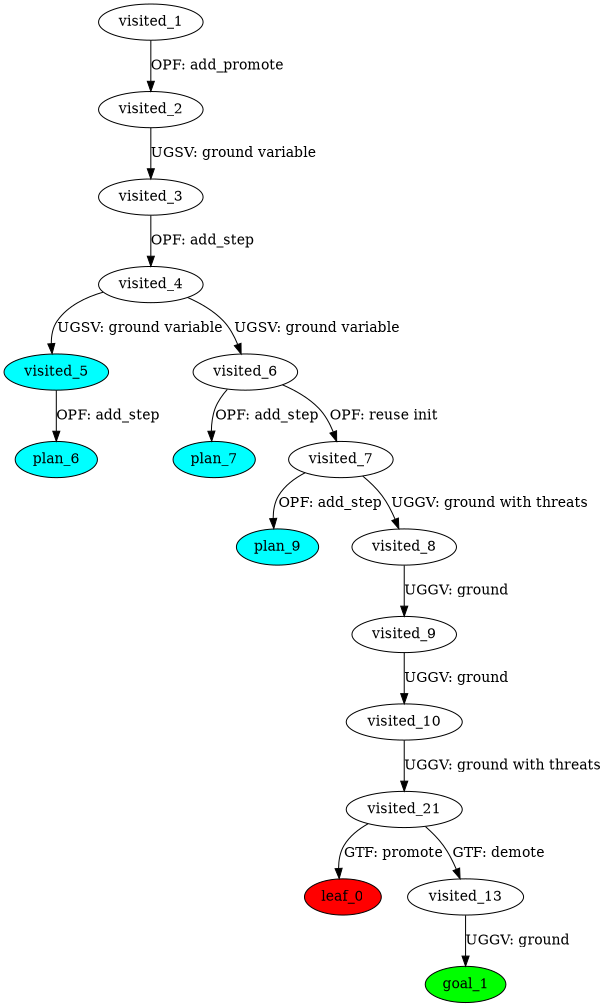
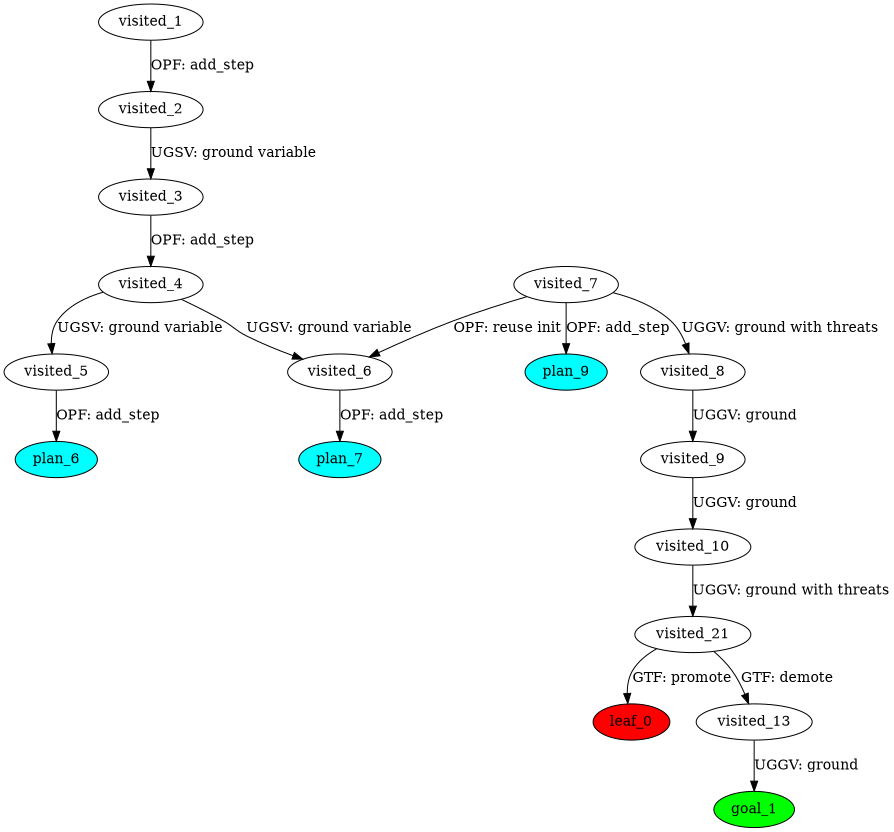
(218, 66) -> (203, 66)
(56, 372) -> (56, 372)
(313, 403) -> (452, 322)
